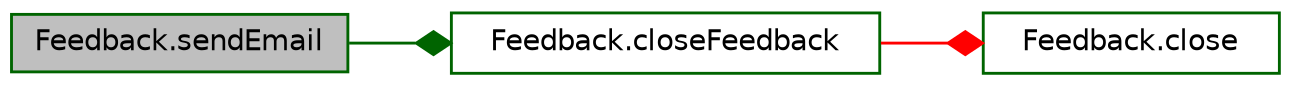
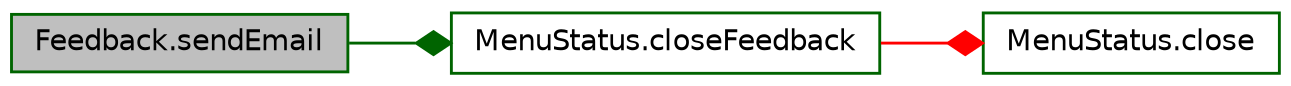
(666, 43) -> (666, 43)
(1131, 43) -> (1131, 43)
